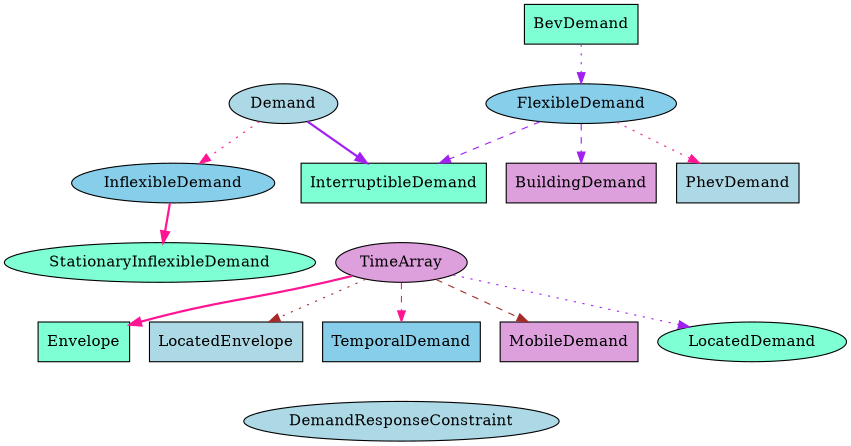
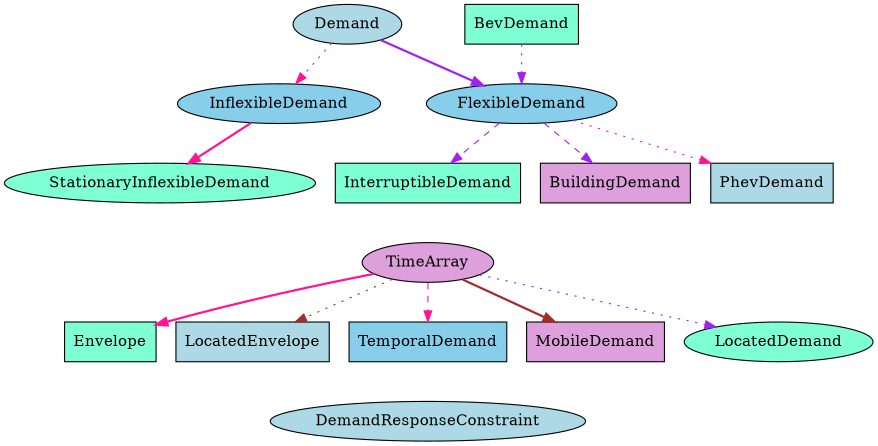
(332, 139) -> (427, 61)
(477, 298) -> (504, 298)
